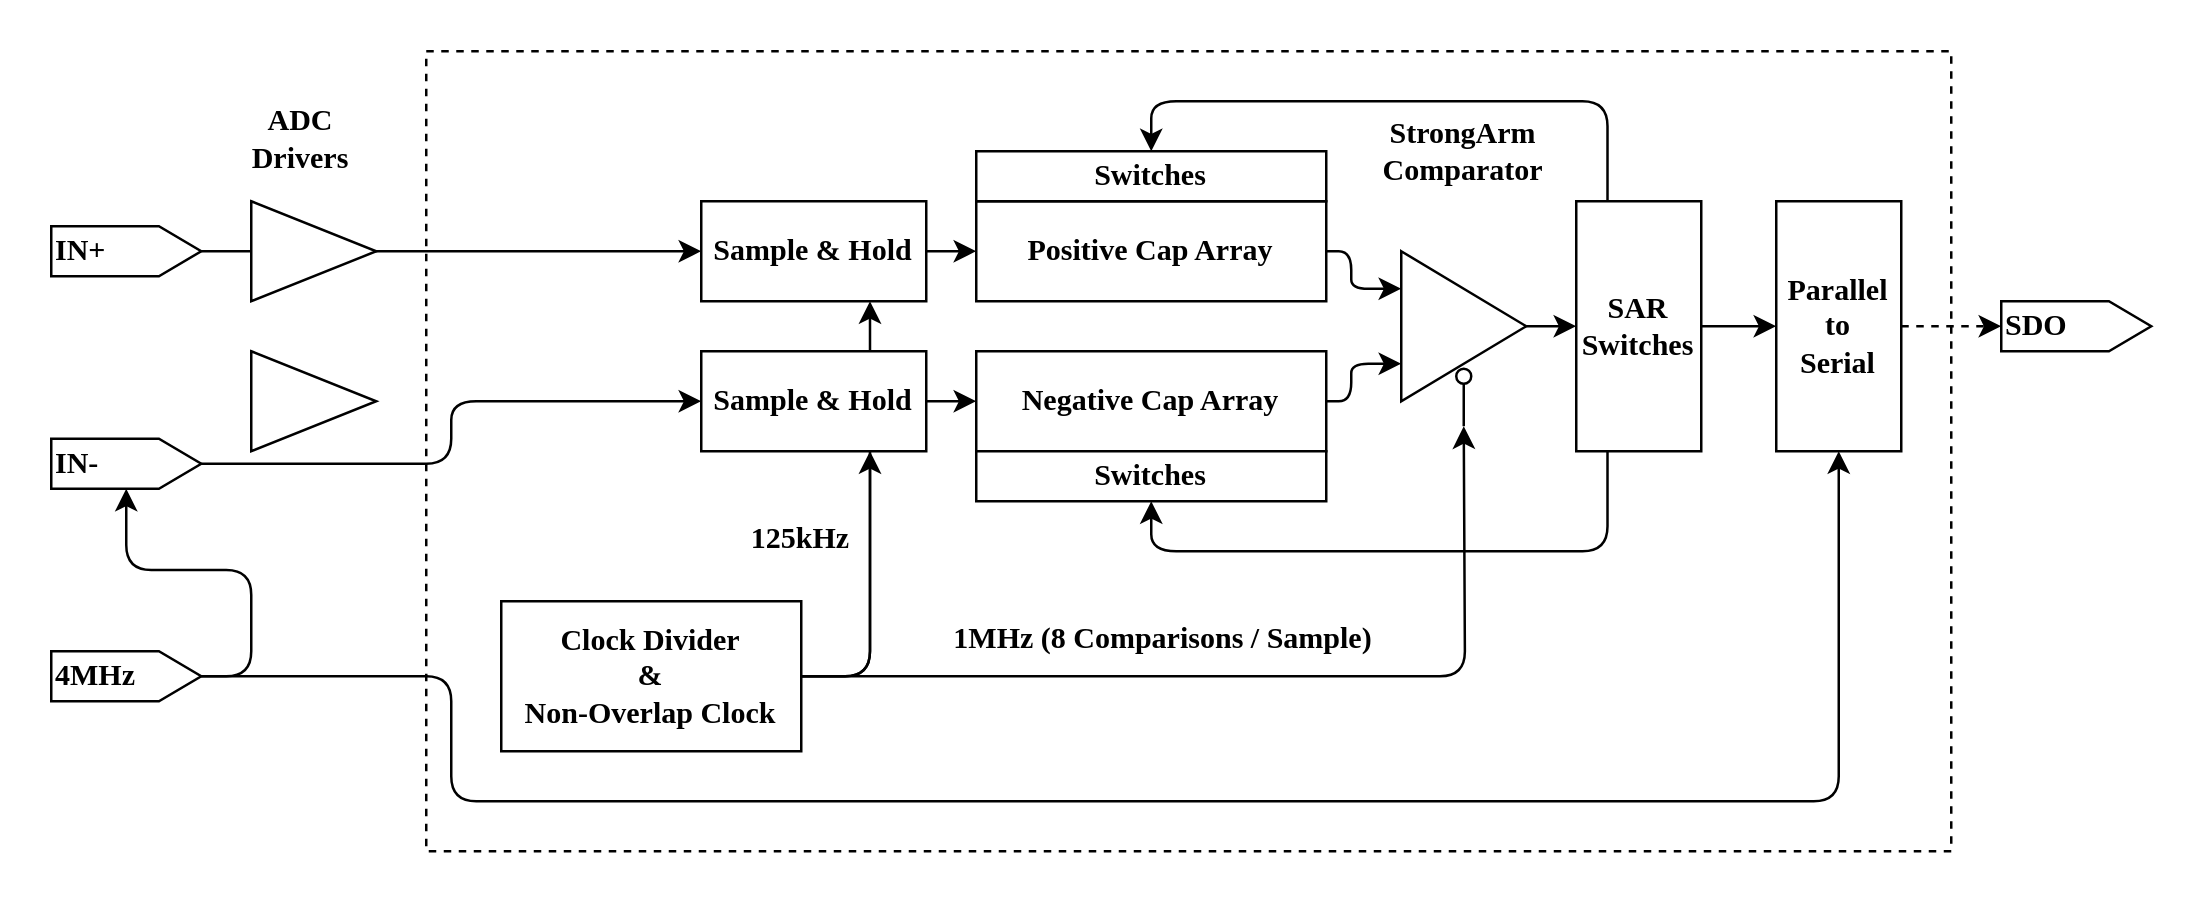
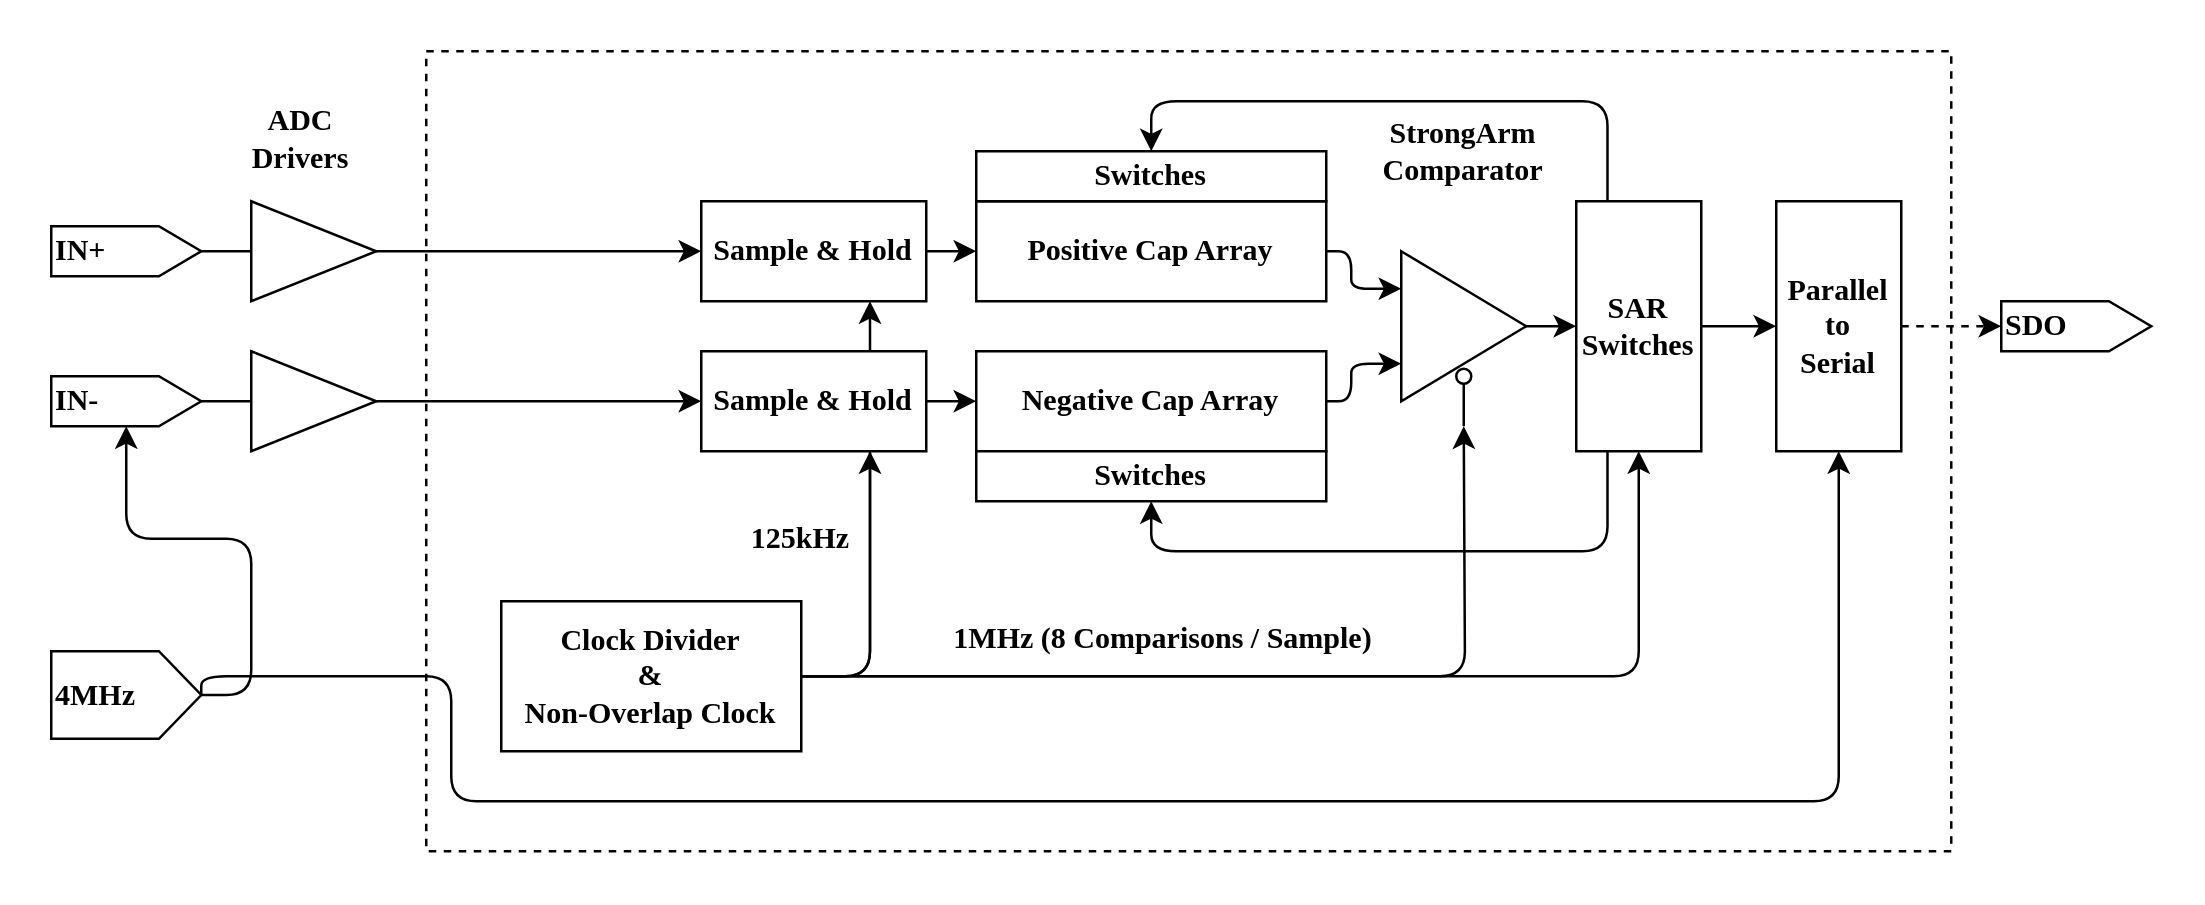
(126, 464) -> (126, 401)
none -> (1639, 656)
(126, 676) -> (126, 695)
